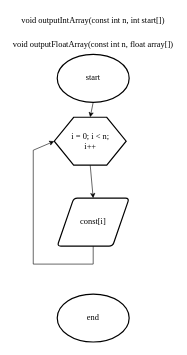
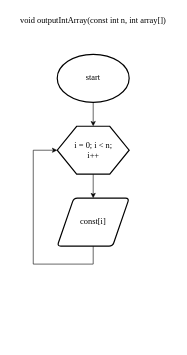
(93, 21) -> (93, 21)
(93, 45) -> none
(90, 141) -> (93, 150)
(93, 318) -> none
